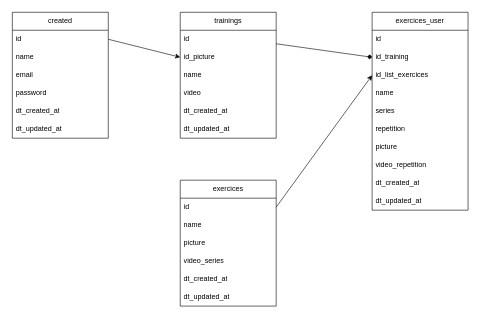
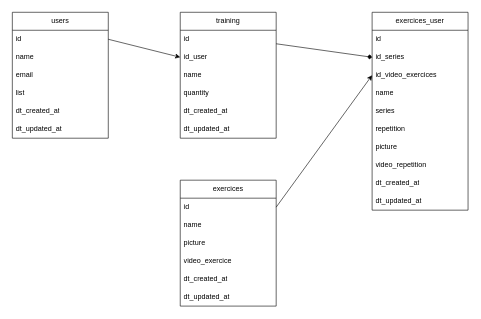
(60, 21) -> (60, 21)
(228, 21) -> (228, 21)
(202, 57) -> (197, 57)
(395, 57) -> (392, 57)
(406, 75) -> (409, 75)
(32, 93) -> (22, 93)
(193, 93) -> (199, 93)
(206, 261) -> (210, 261)
